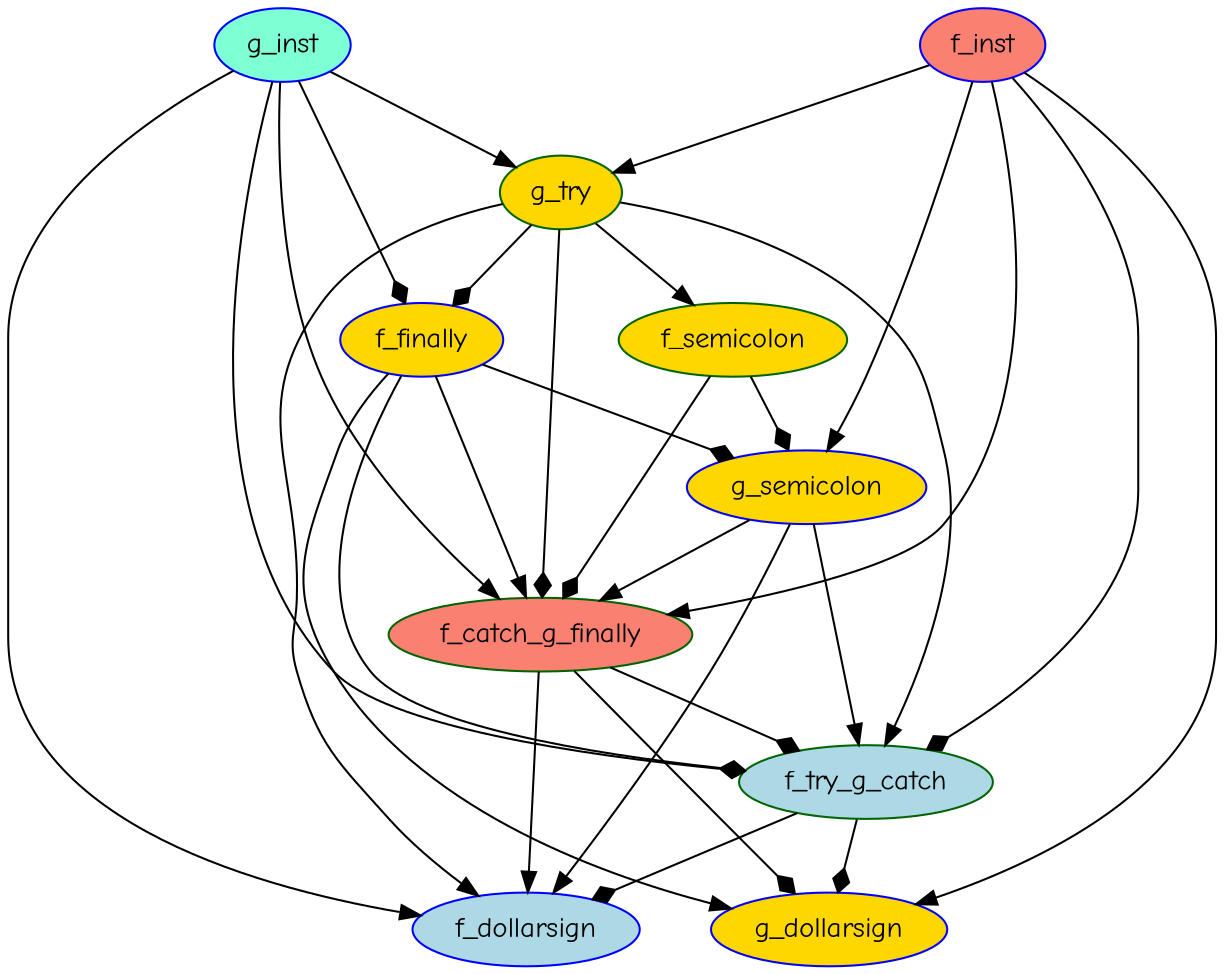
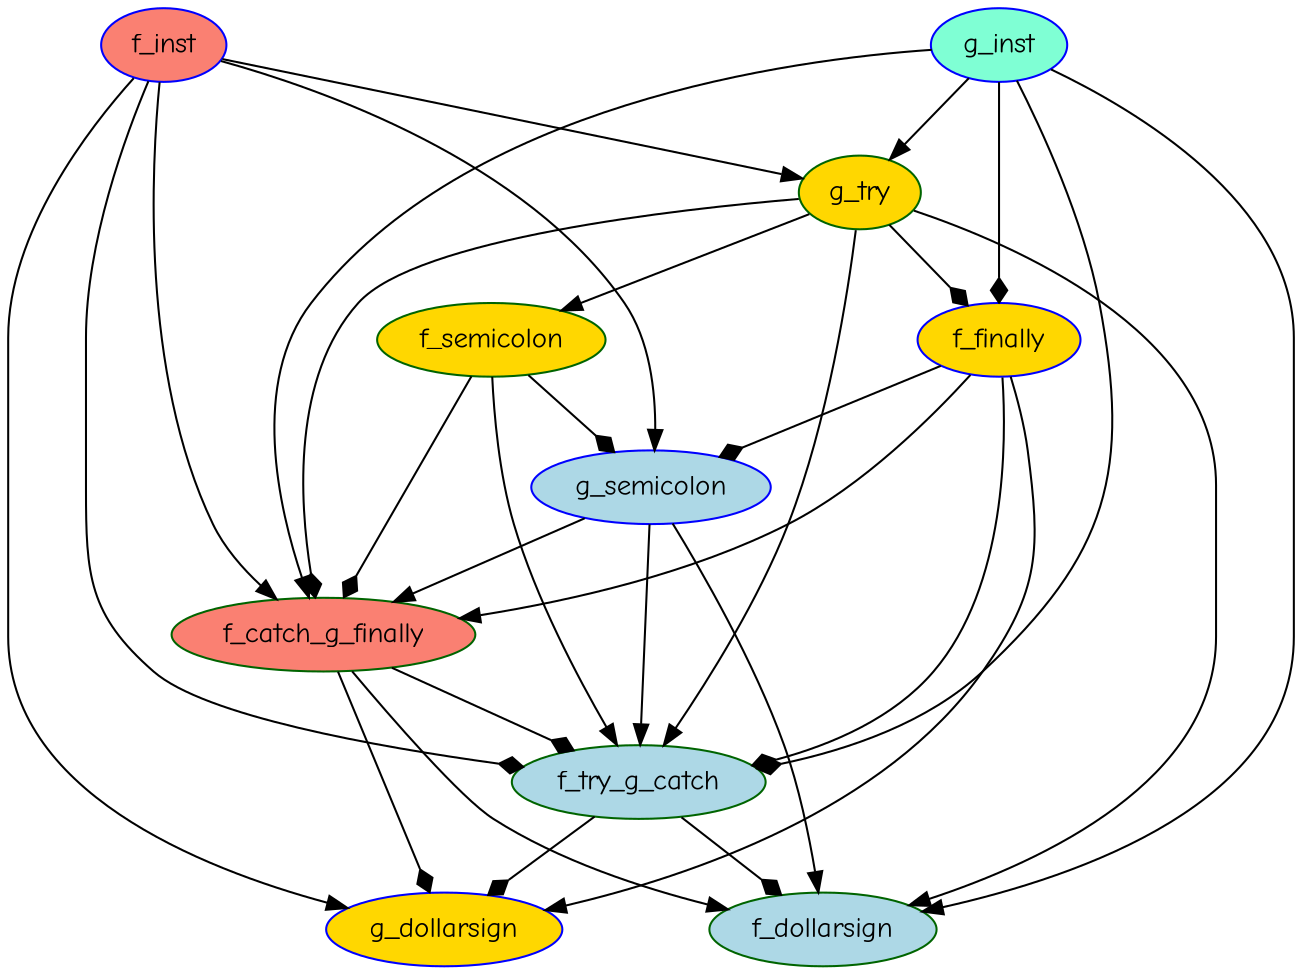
(807, 487) -> (651, 487)
none -> (526, 559)
(526, 929) -> (823, 929)
